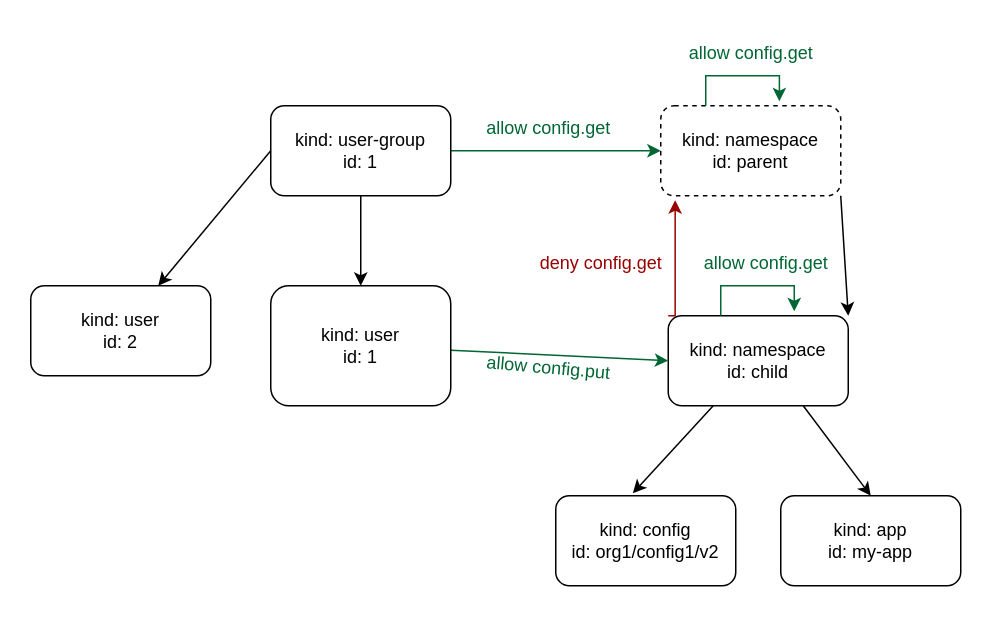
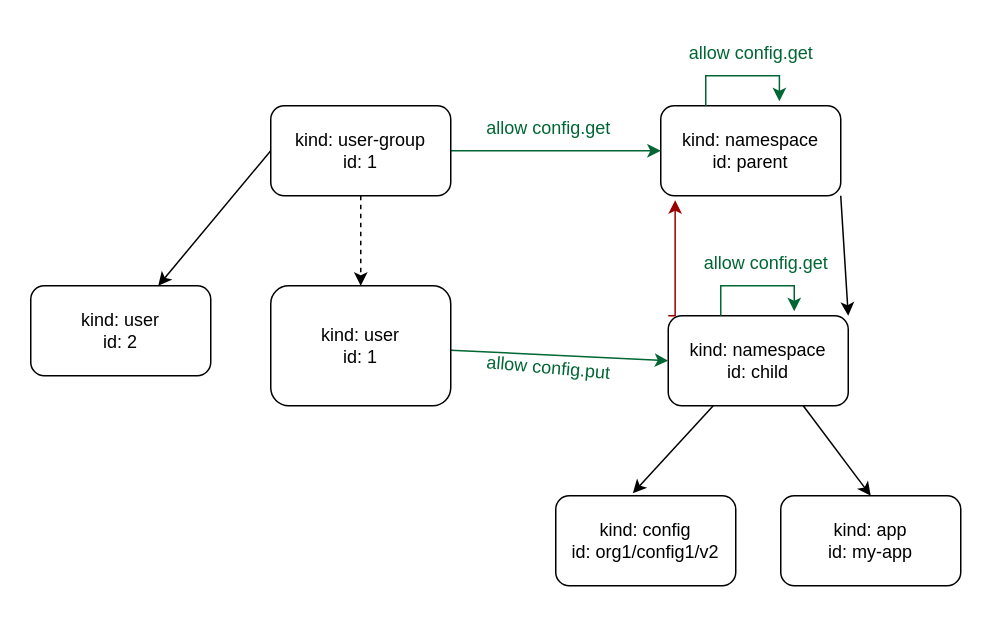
(751, 151) -> (751, 151)
(361, 237) -> (361, 237)
(601, 263) -> none
